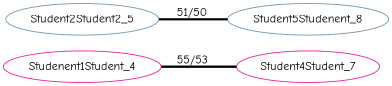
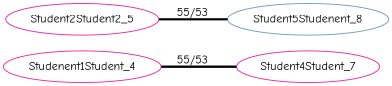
(194, 13) -> (194, 13)
(82, 19) -> (82, 19)
